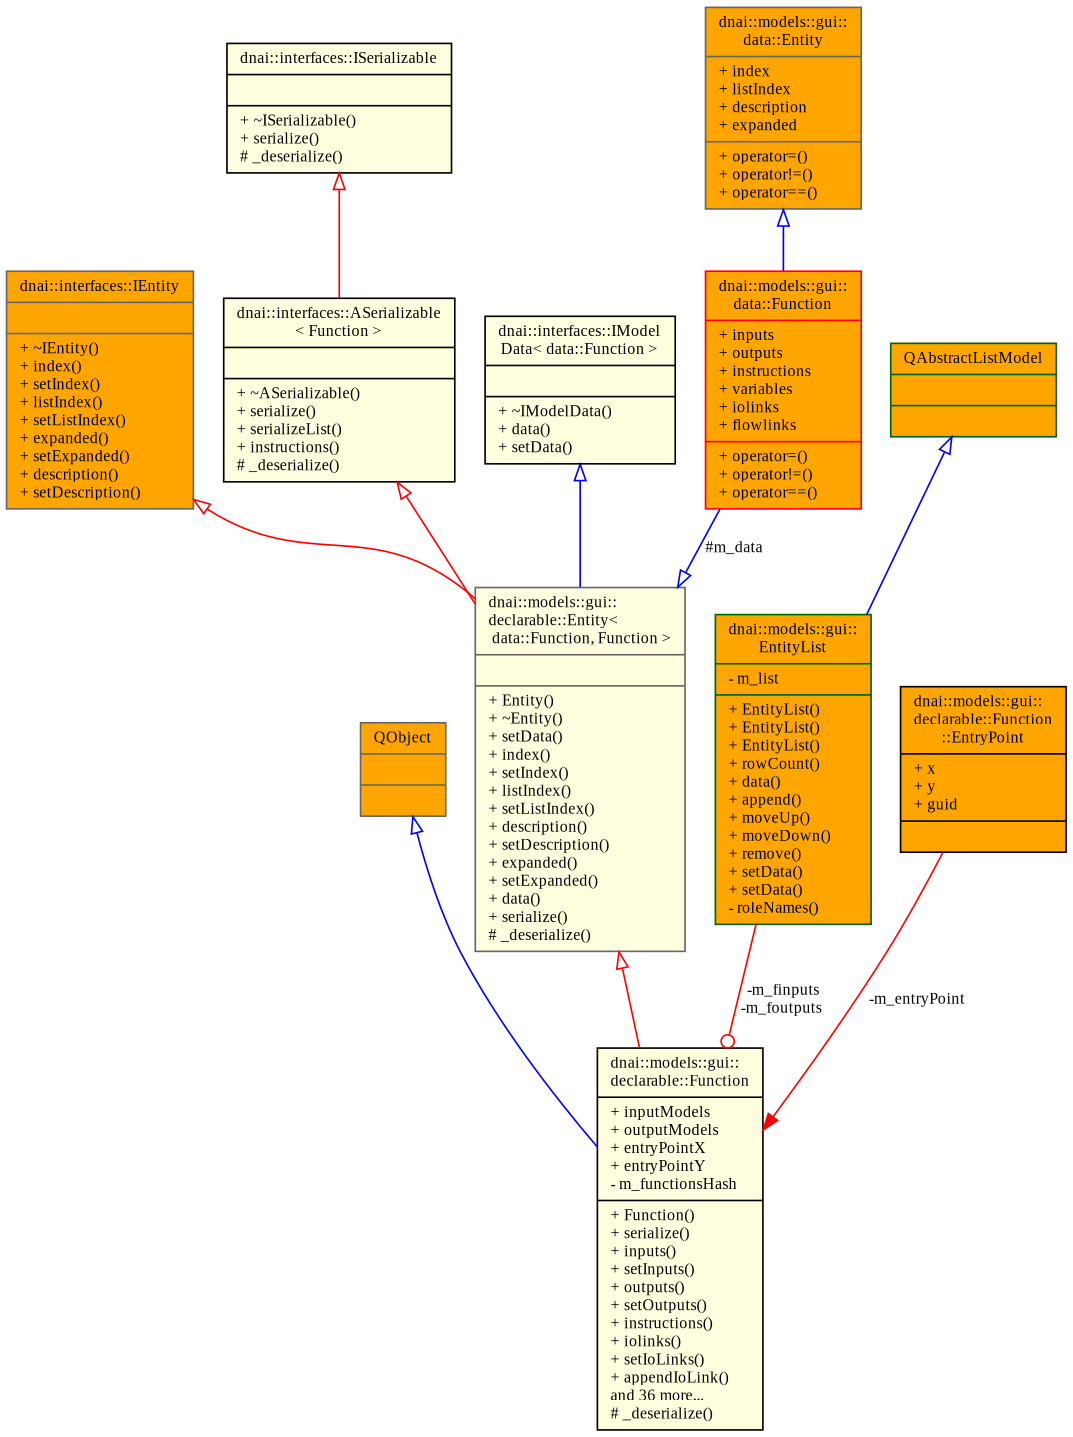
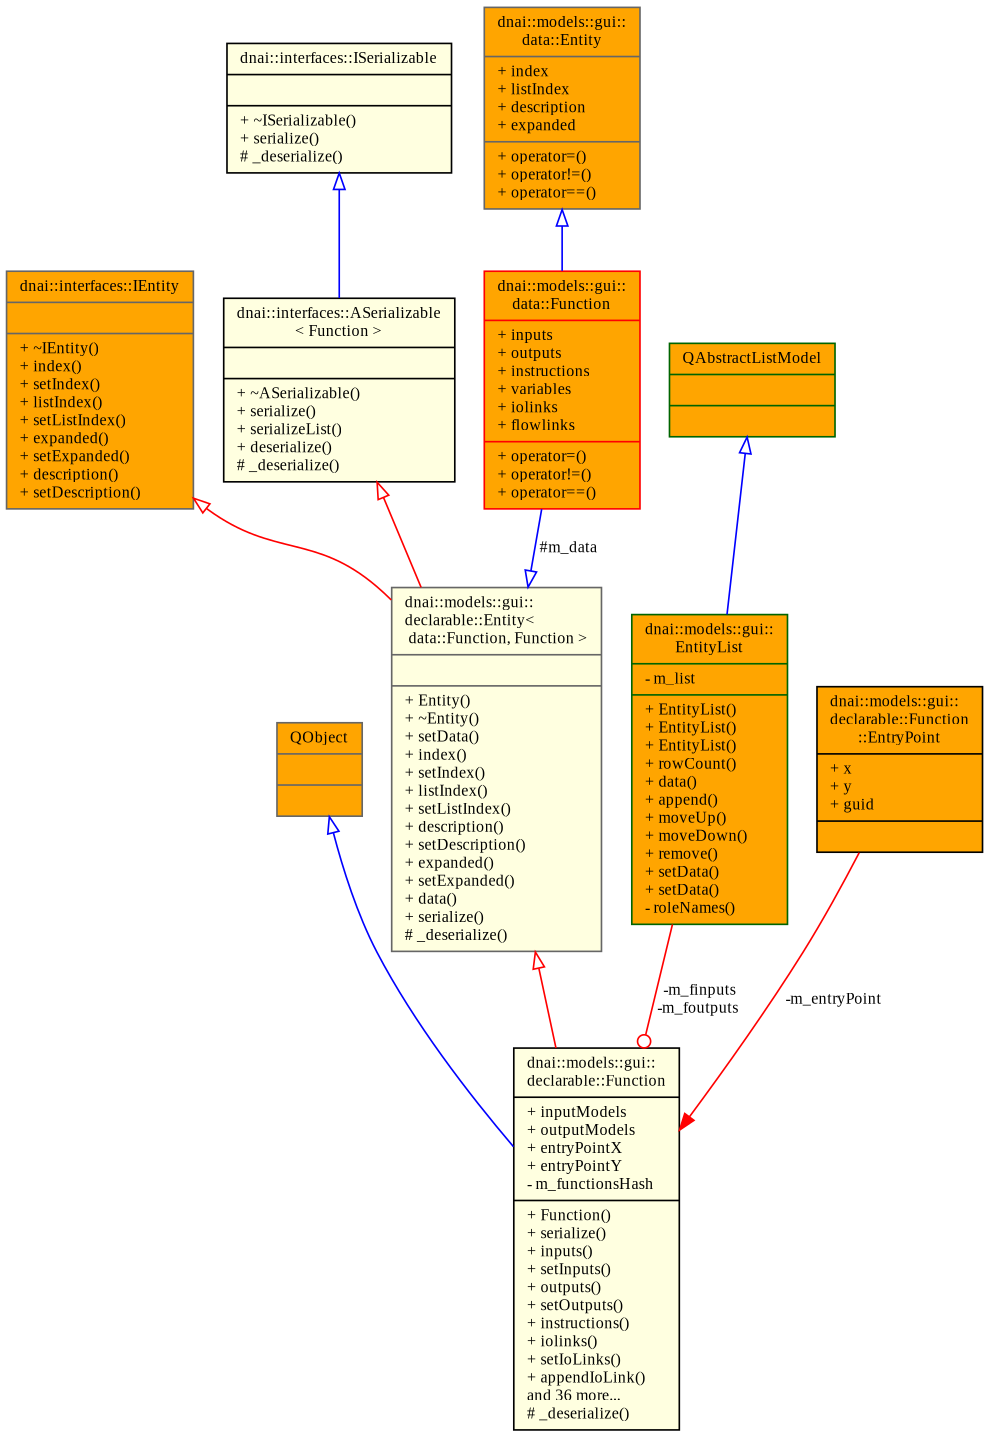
(339, 244) -> (339, 244)
(580, 390) -> none
(288, 447) -> (284, 447)
